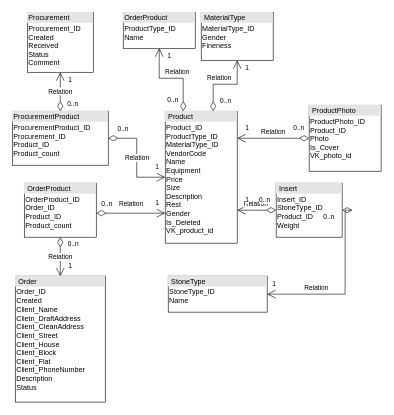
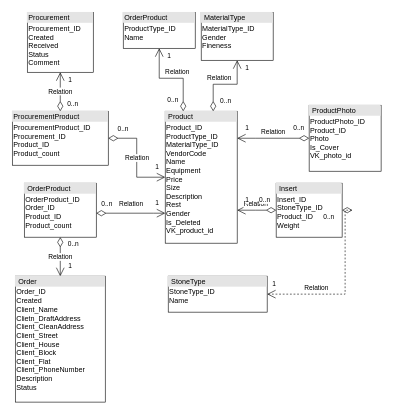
(345, 287) -> (345, 287)
